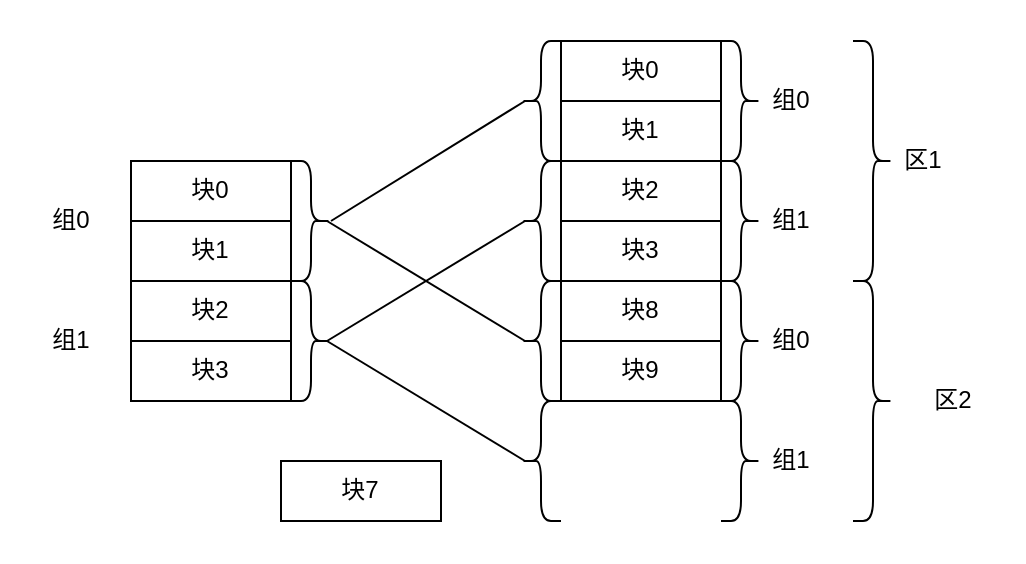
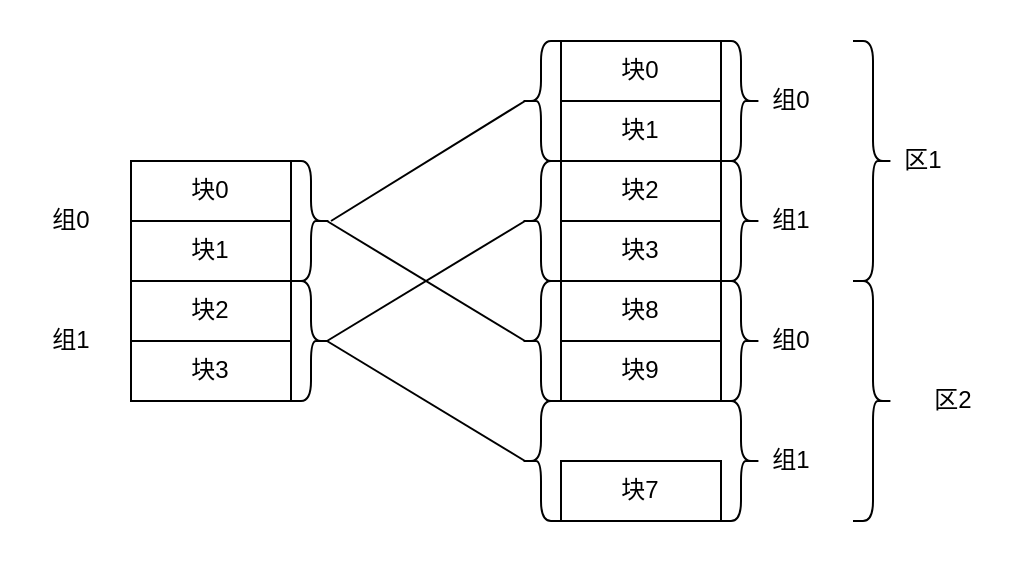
(361, 491) -> (641, 491)
